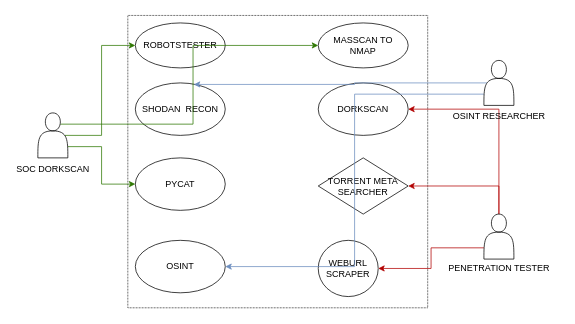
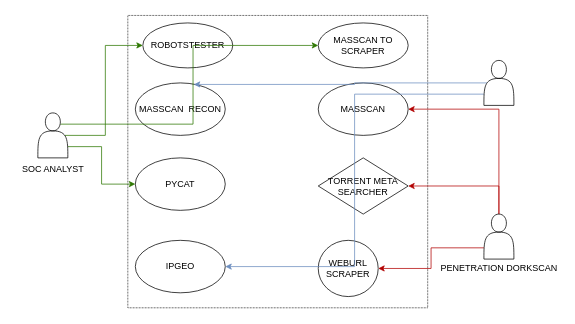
(180, 45) -> (188, 45)
(363, 45) -> (363, 45)
(180, 109) -> (180, 109)
(363, 109) -> (363, 109)
(499, 117) -> none
(53, 169) -> (53, 169)
(180, 267) -> (180, 267)
(500, 269) -> (500, 269)
